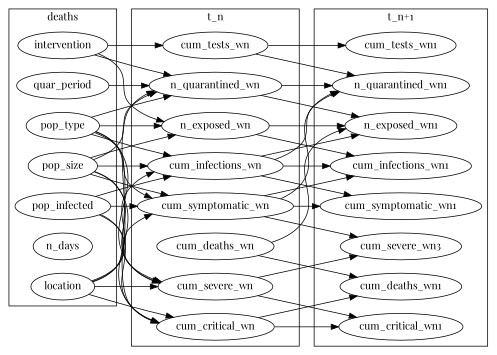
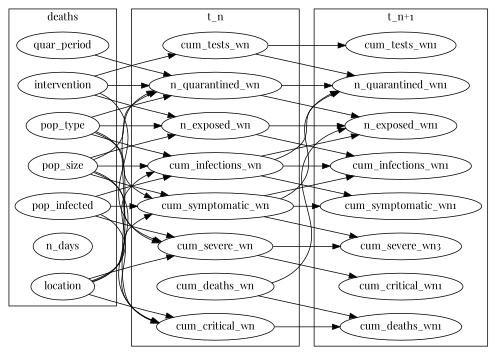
(123, 207) -> (123, 169)
(304, 327) -> none
